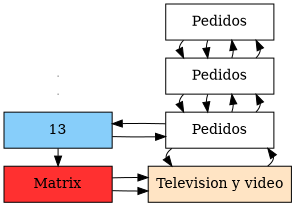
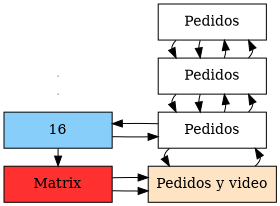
(58, 130) -> (58, 130)
(220, 184) -> (212, 184)
